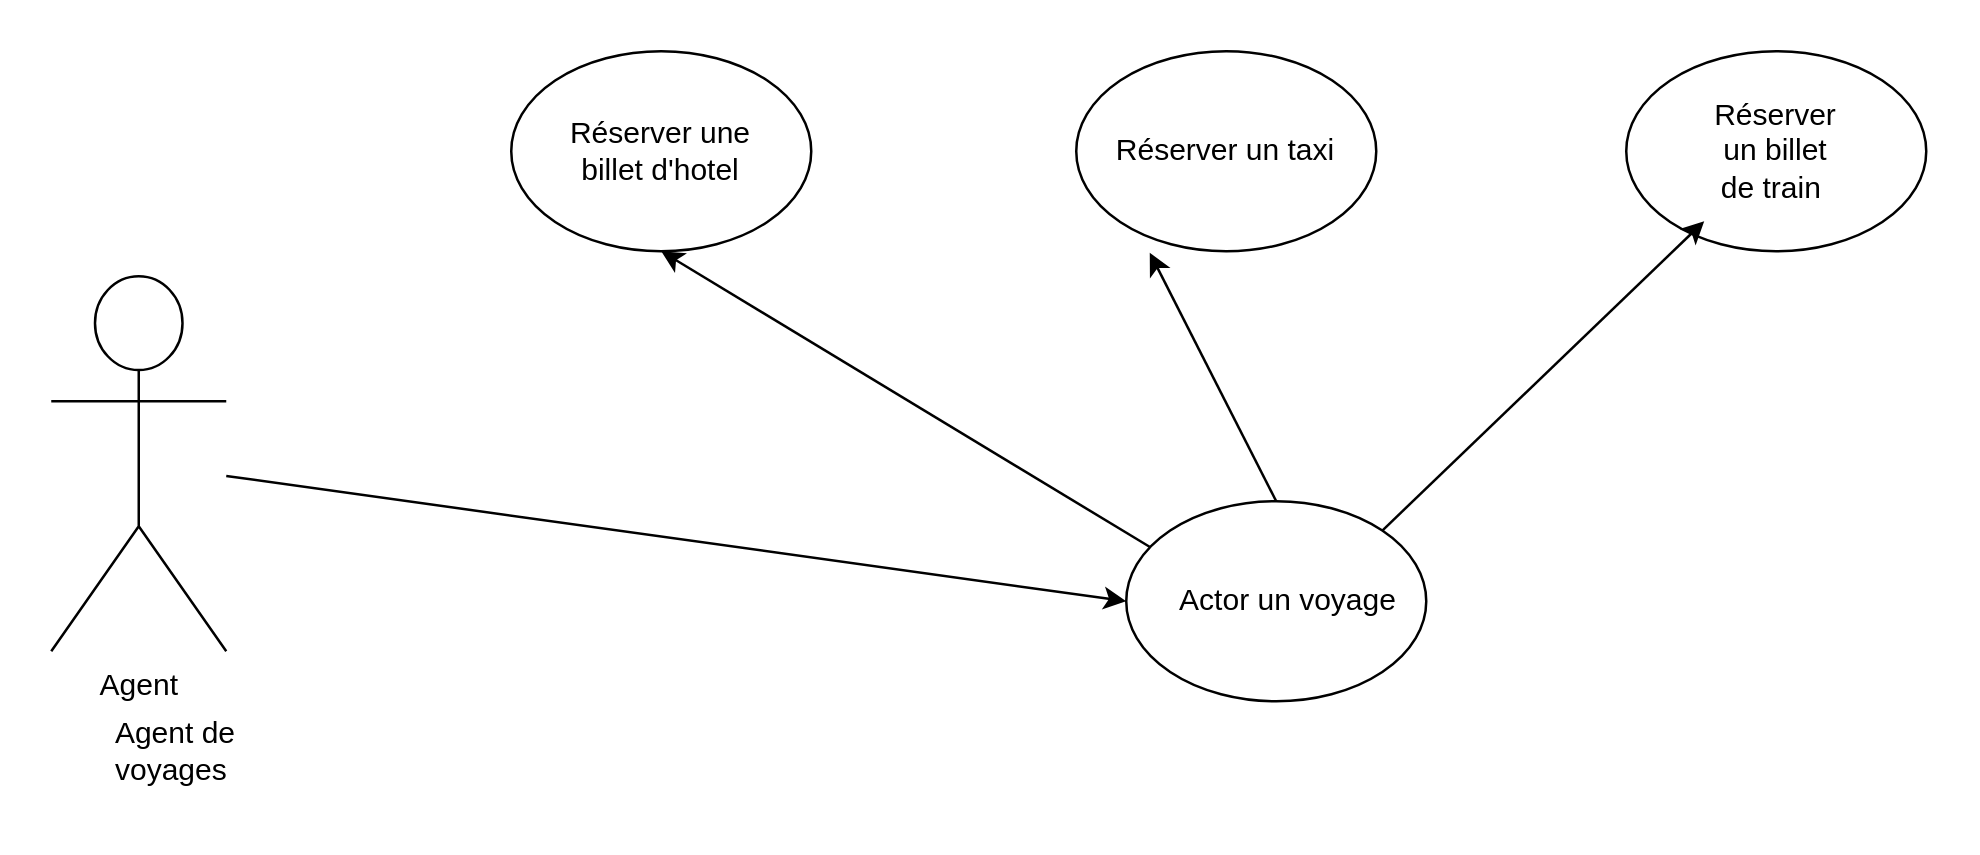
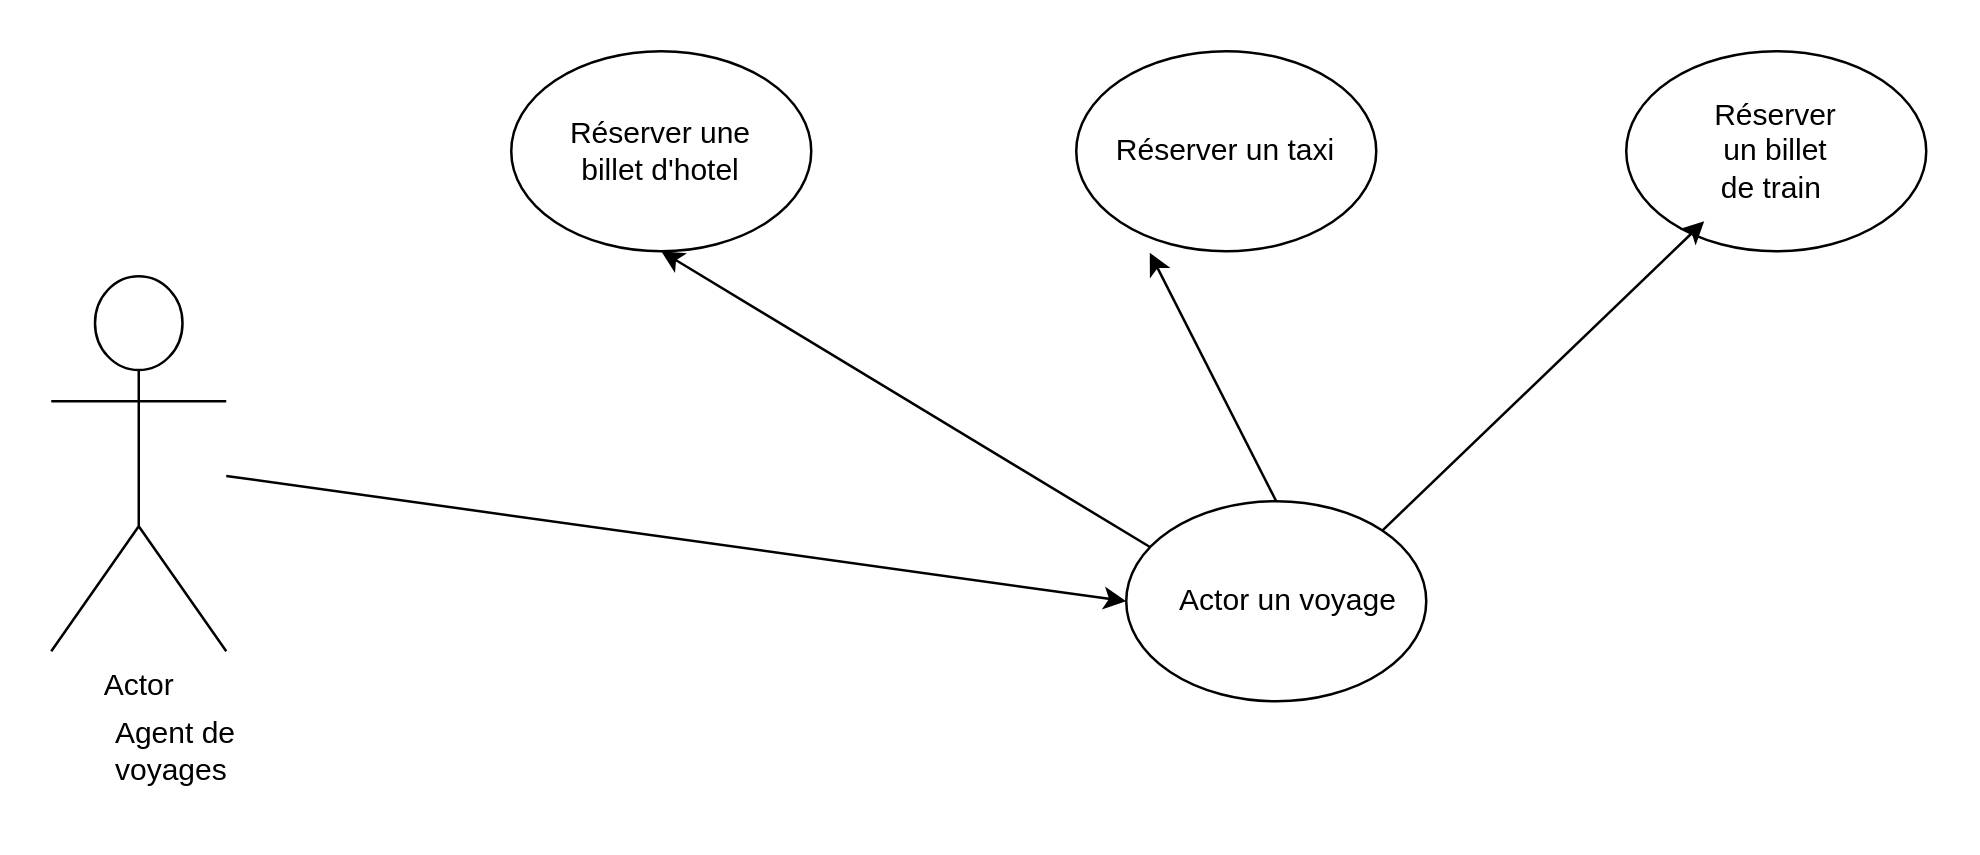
(140, 687) -> (140, 687)
